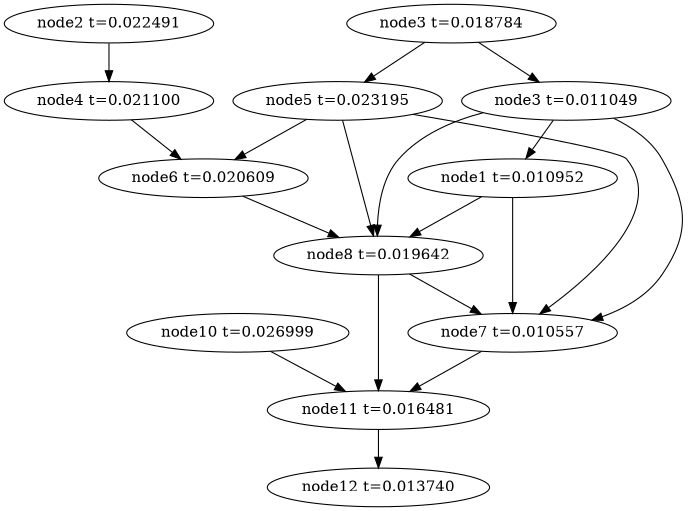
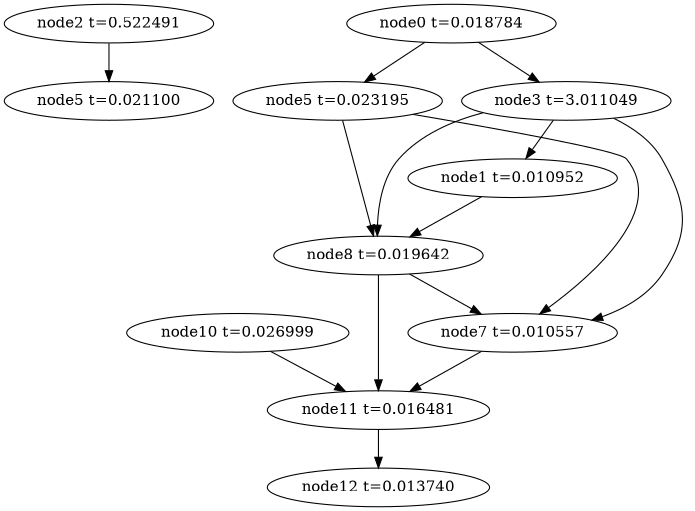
(109, 24) -> (109, 24)
(451, 24) -> (451, 24)
(109, 101) -> (109, 101)
(566, 101) -> (566, 101)
(203, 178) -> none
(513, 250) -> none
